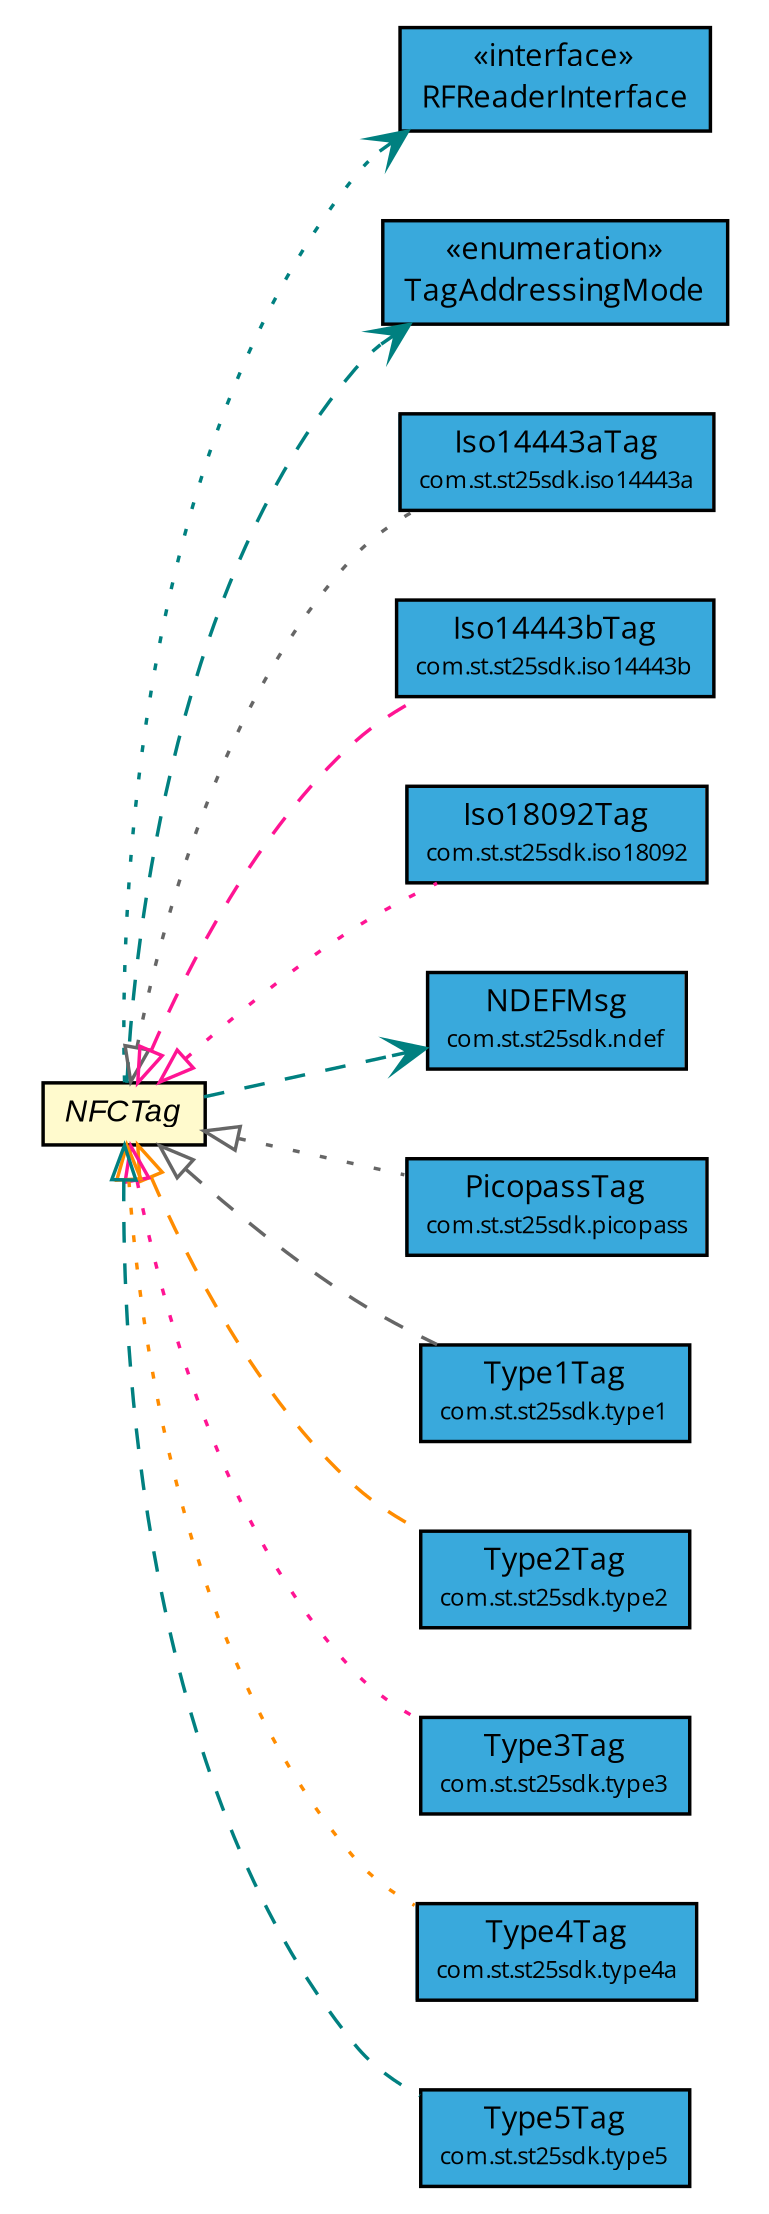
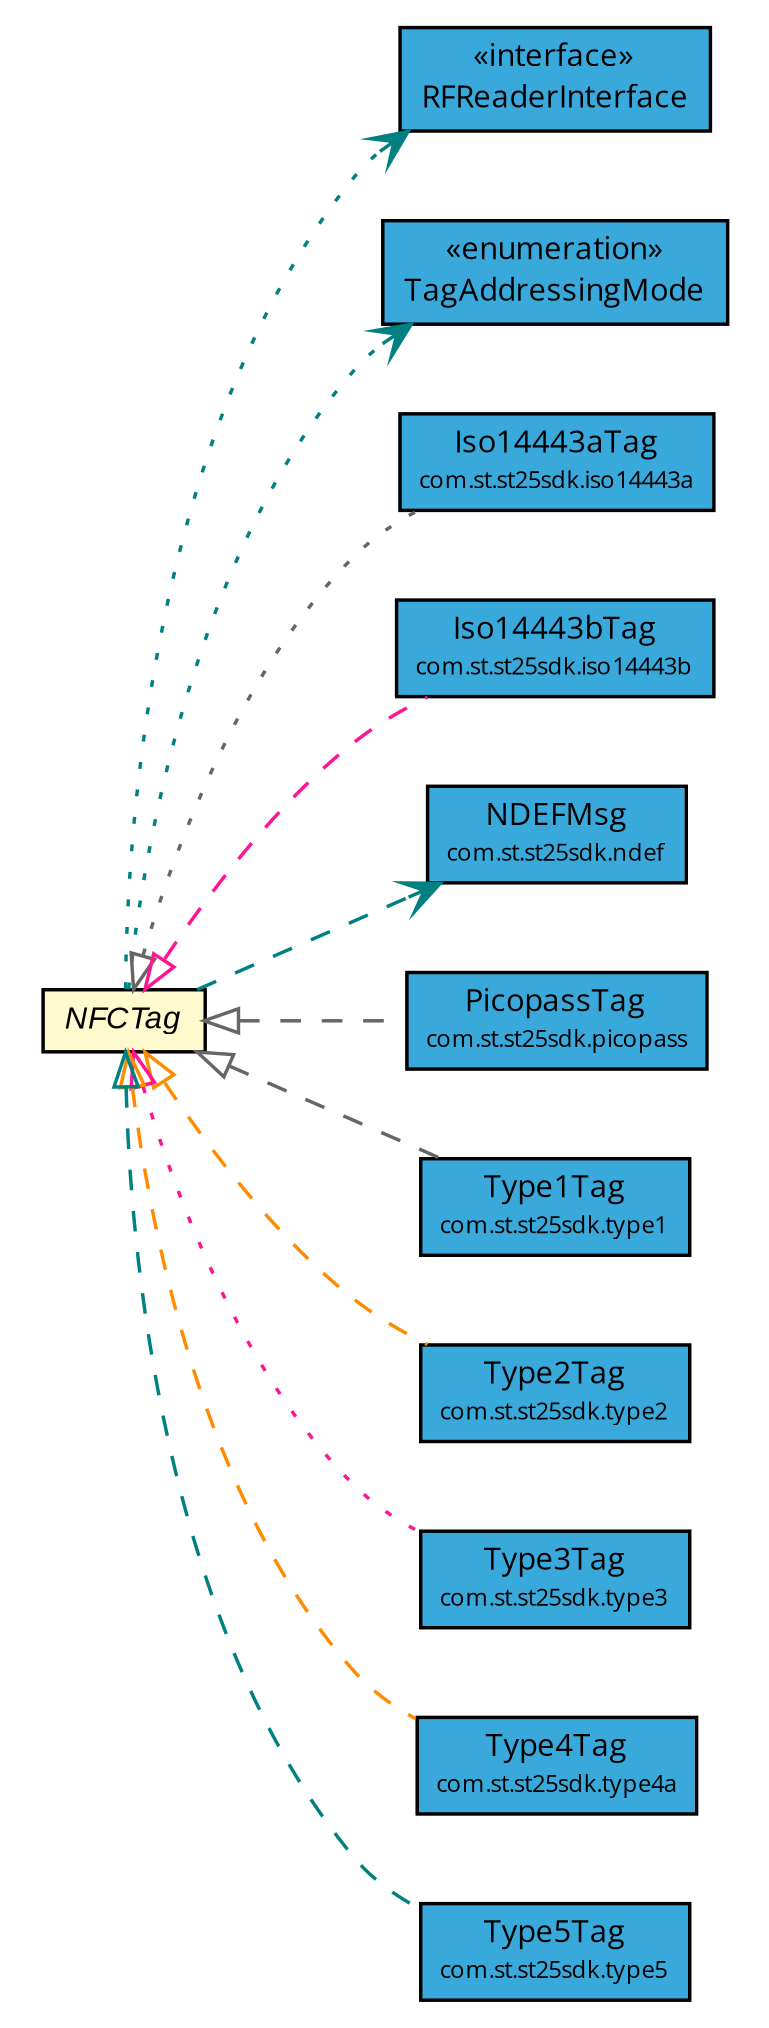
(193, 691) -> (204, 645)
(555, 835) -> none
(322, 1157) -> (322, 1021)
(203, 1573) -> (216, 1432)
